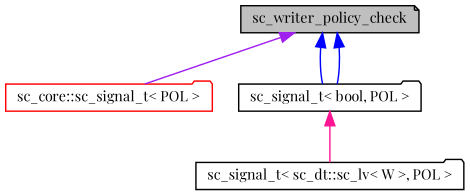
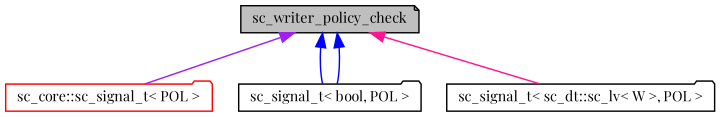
(330, 144) -> (462, 60)
